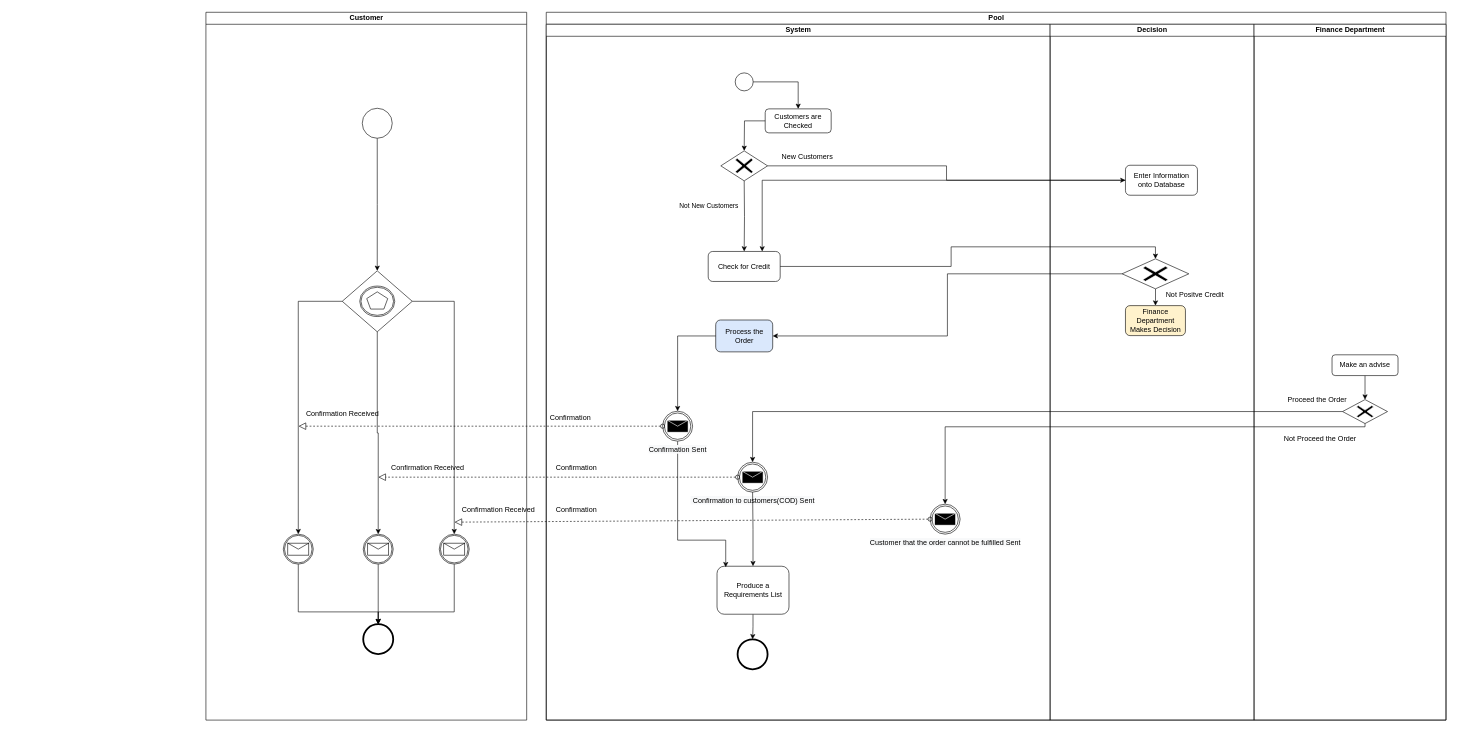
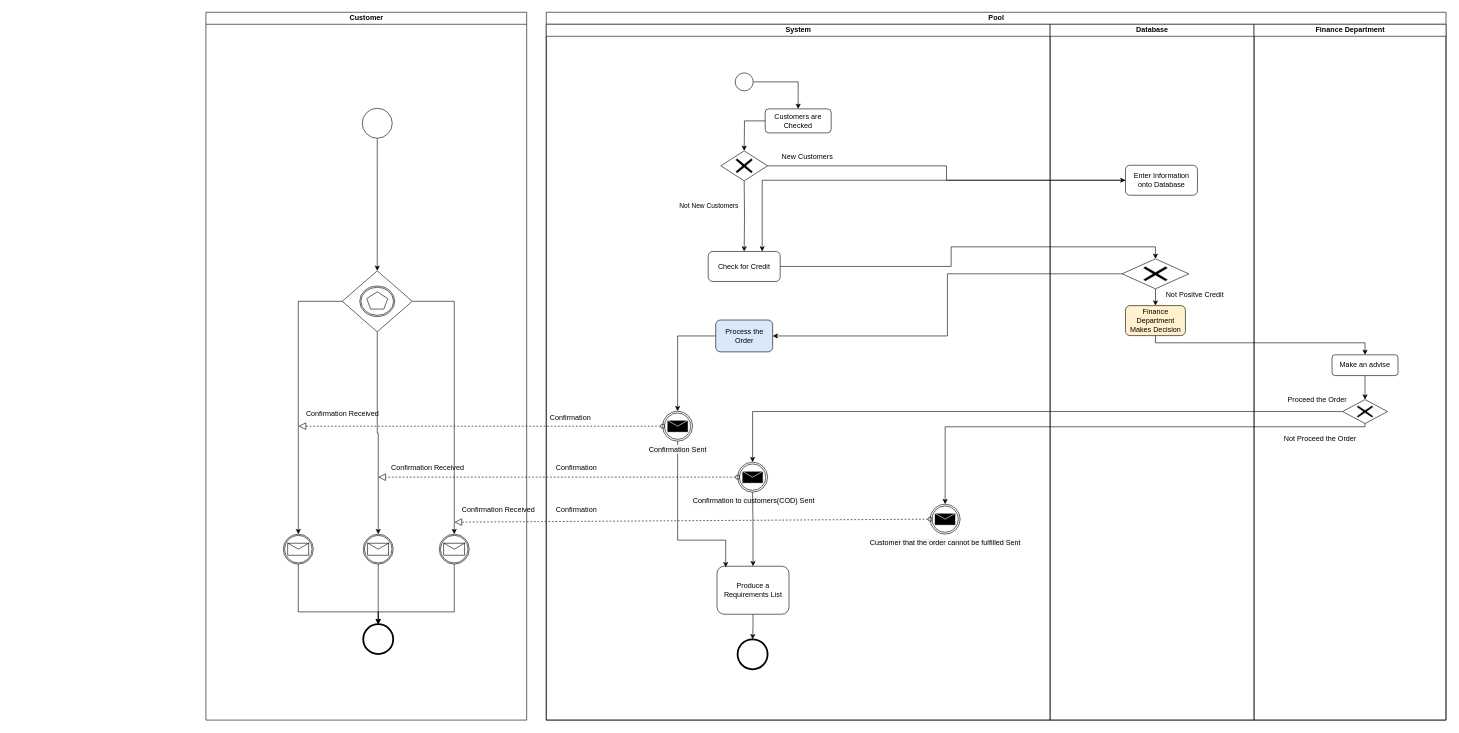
(1153, 30) -> (1153, 30)
none -> (1156, 340)
